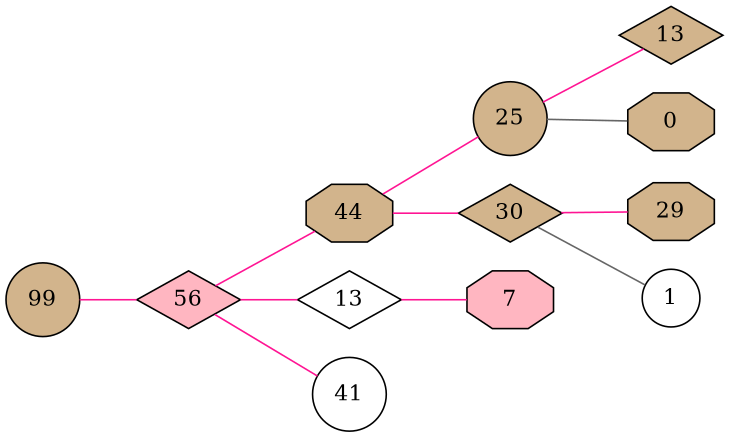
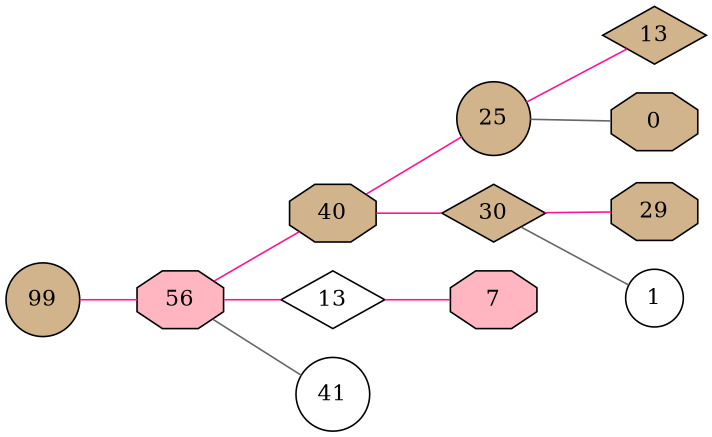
(349, 213) -> (333, 213)
(189, 300) -> (180, 300)
(266, 345) -> (257, 347)
